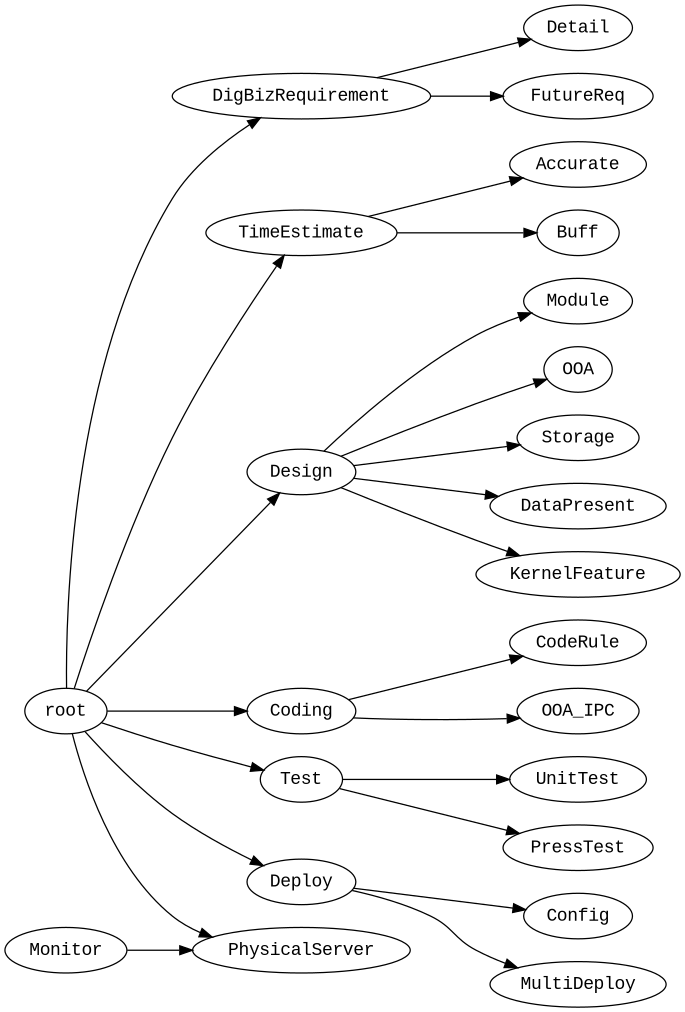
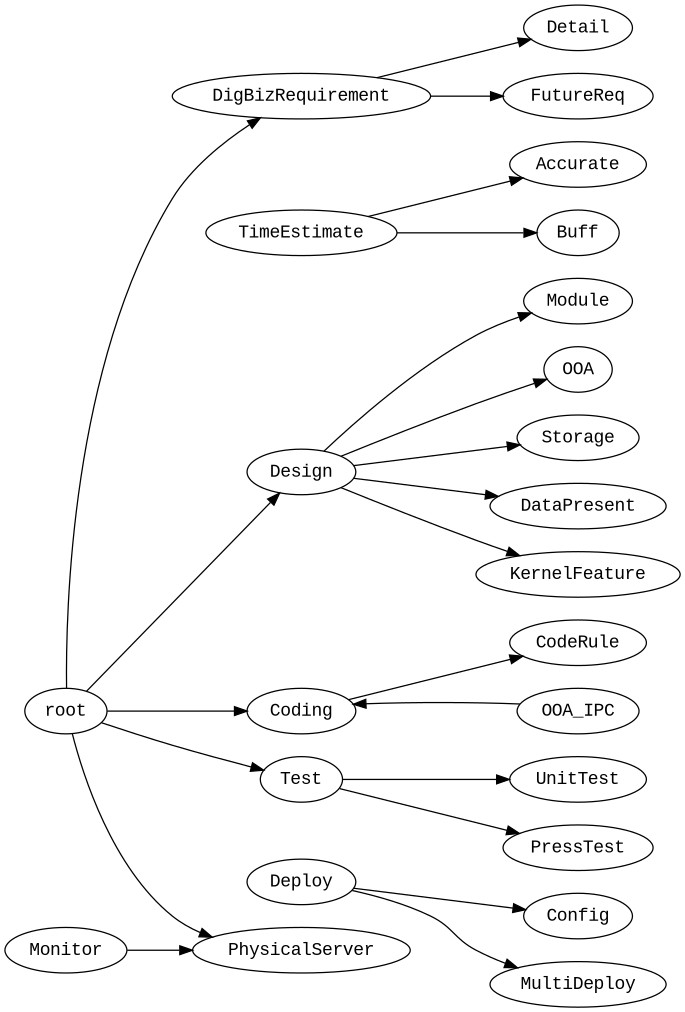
(158, 469) -> none
(430, 720) -> (443, 703)
(161, 805) -> none
